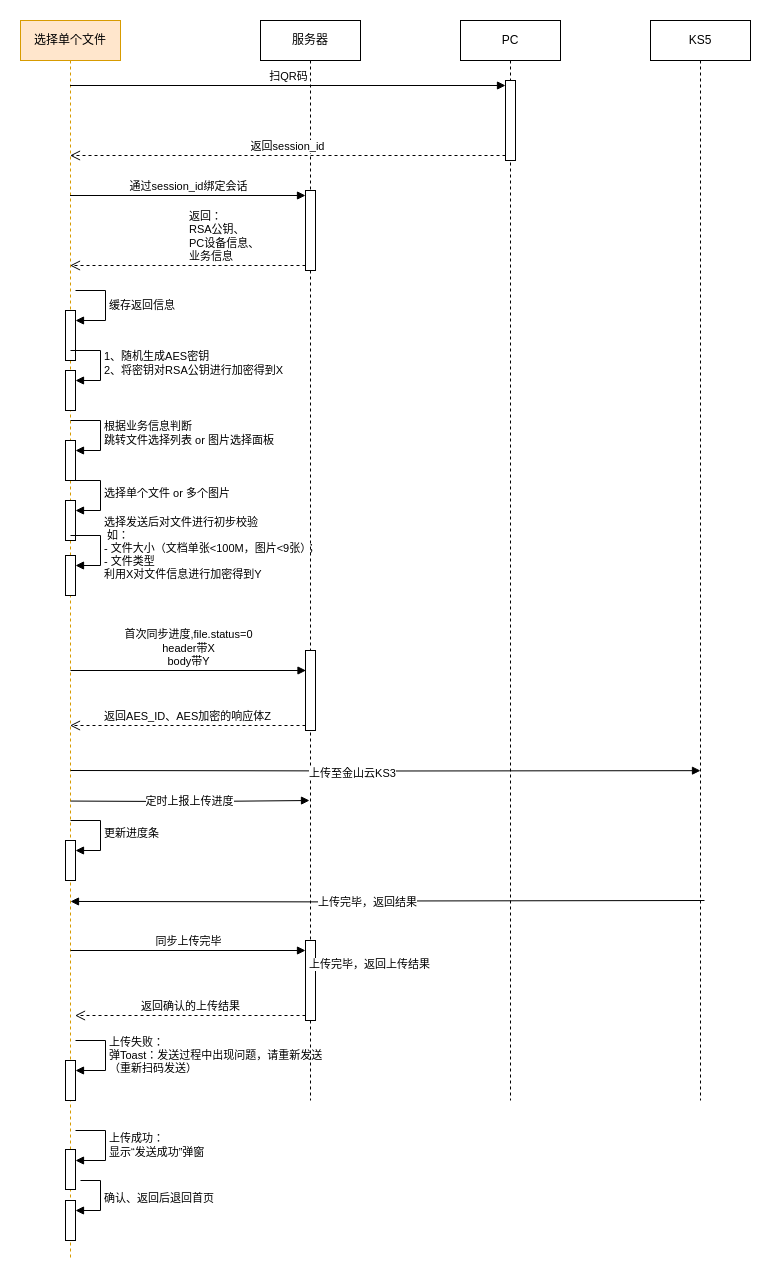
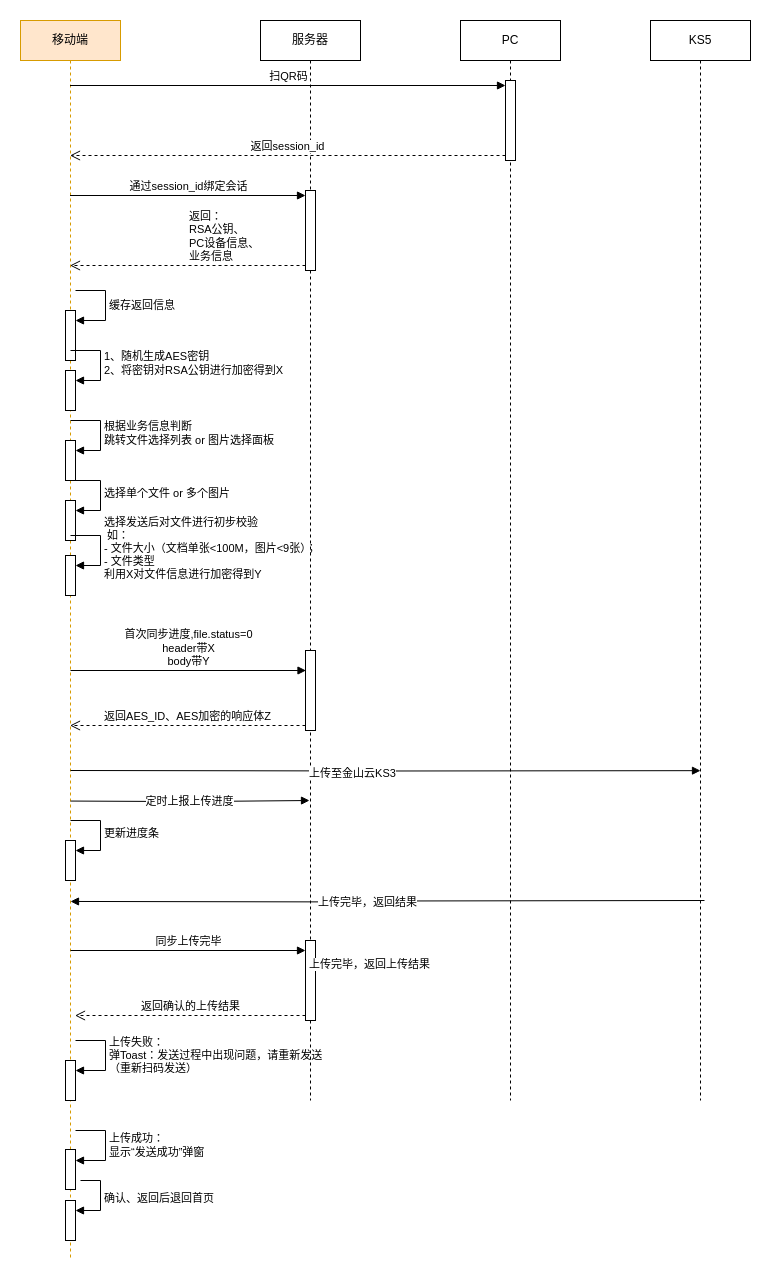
(71, 41) -> (71, 41)
